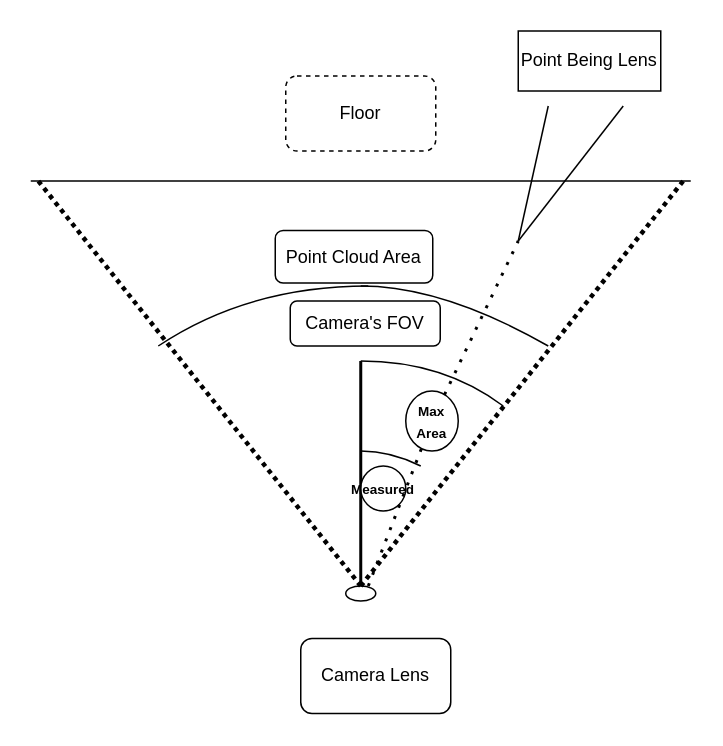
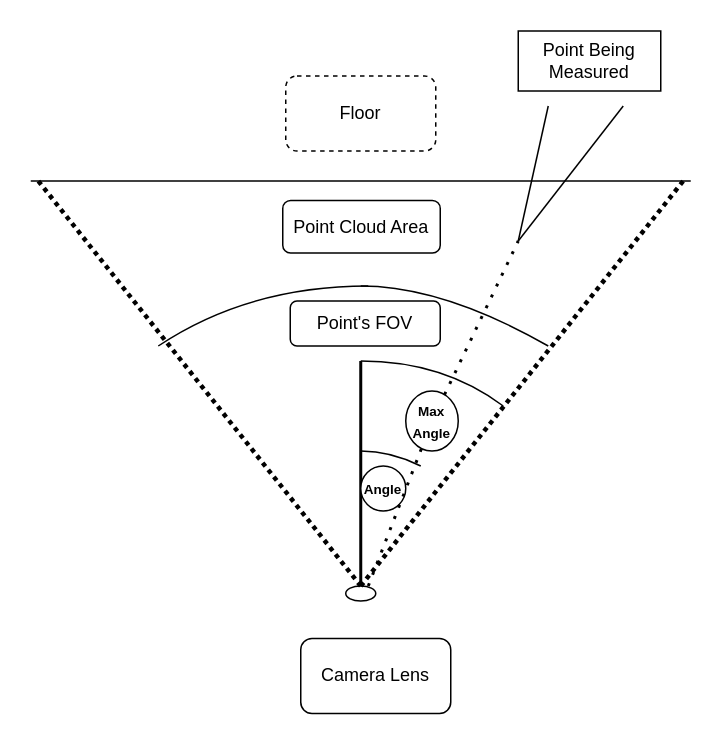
(590, 61) -> (590, 61)
(354, 257) -> (362, 227)
(365, 323) -> (365, 323)
(432, 421) -> (432, 421)
(383, 488) -> (383, 488)
